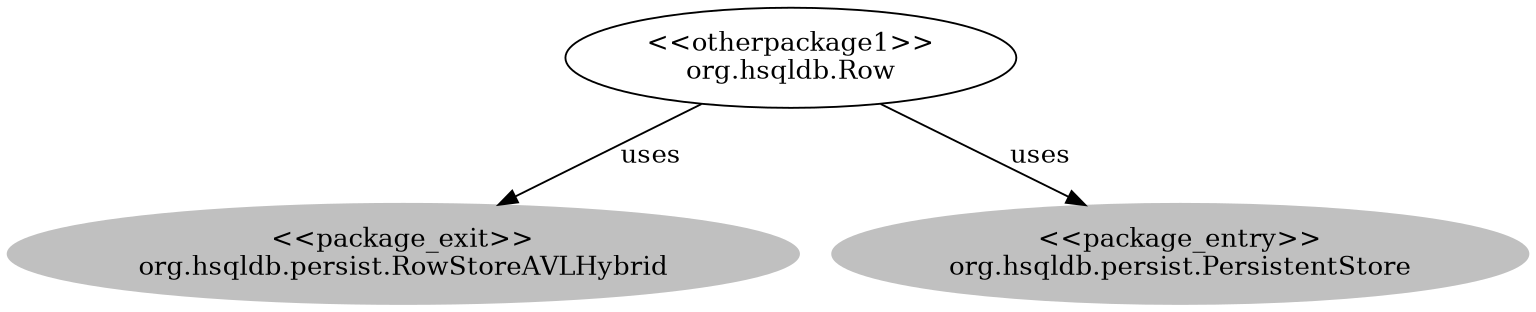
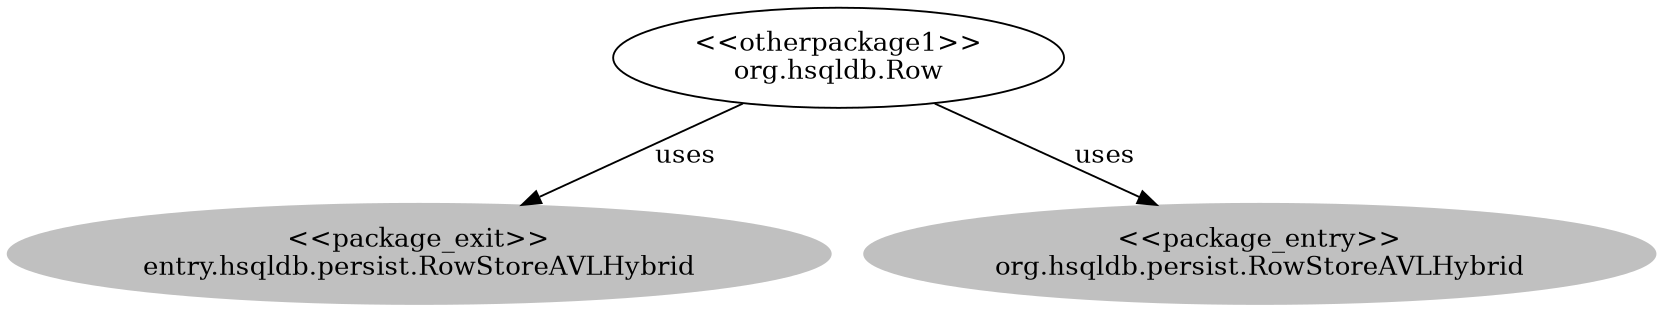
(403, 254) -> (419, 254)
(1180, 254) -> (1260, 254)
